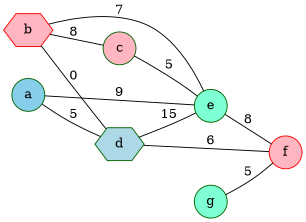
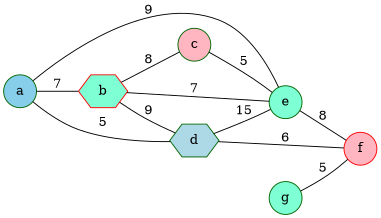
(28, 30) -> (103, 91)
(74, 76) -> (149, 111)
none -> (57, 91)
